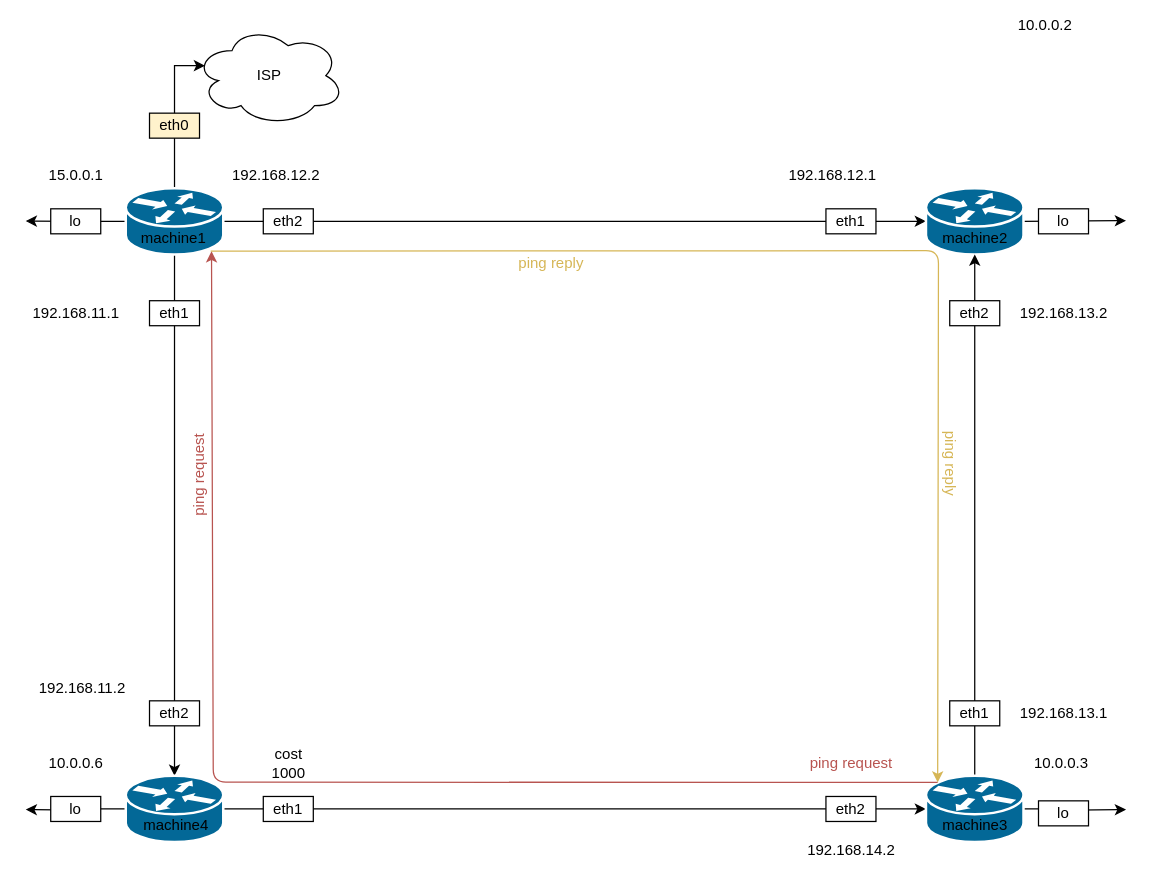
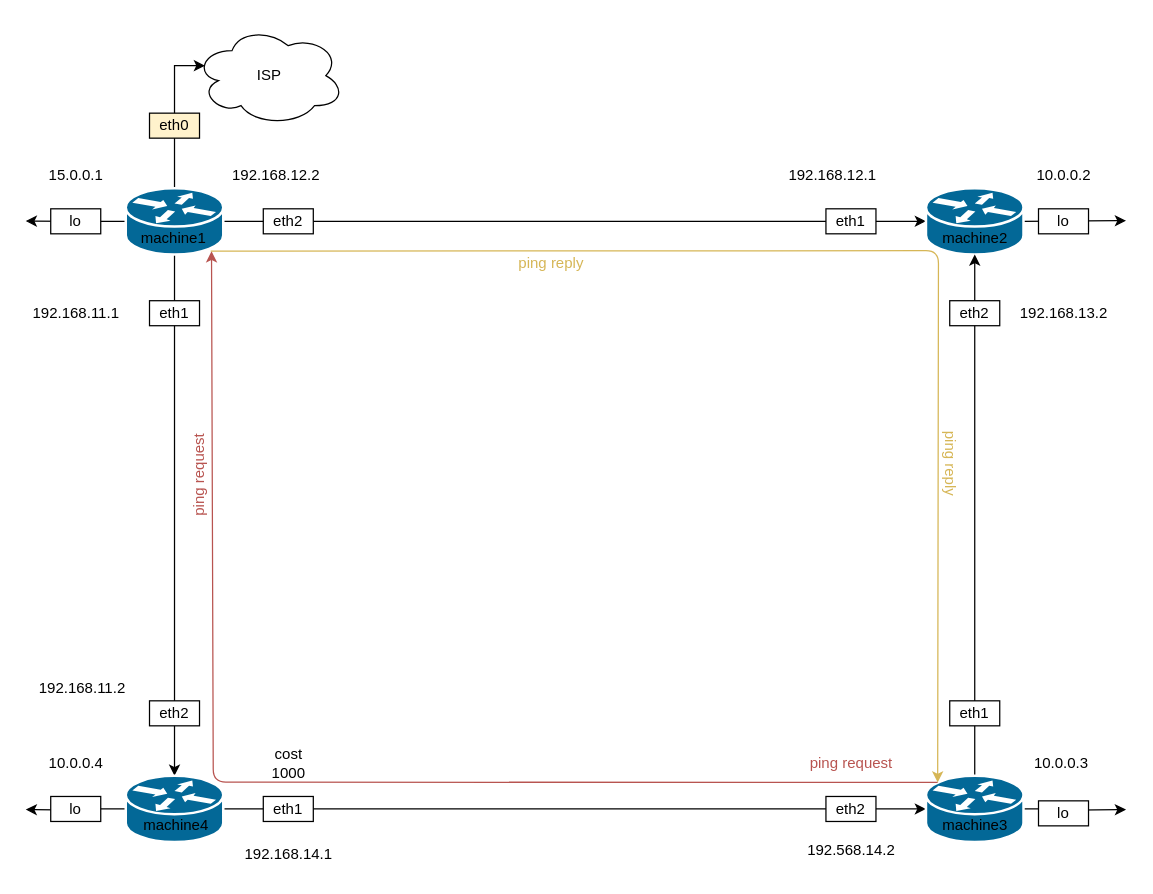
(1044, 26) -> (1063, 176)
(1063, 713) -> none
(76, 763) -> (76, 763)
(851, 851) -> (851, 851)
none -> (288, 854)
